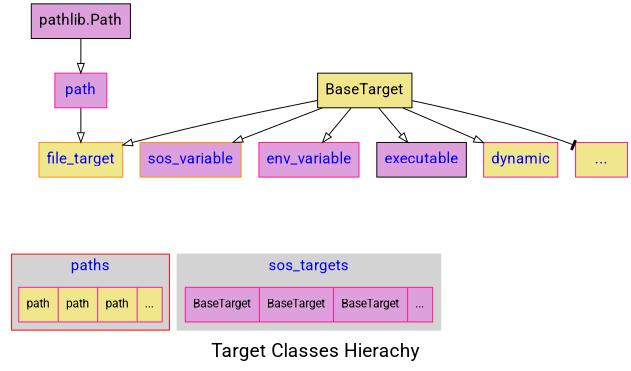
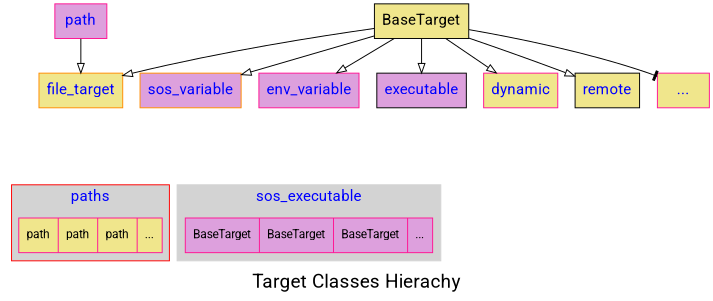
(81, 21) -> none
none -> (607, 90)
(309, 267) -> (309, 197)
